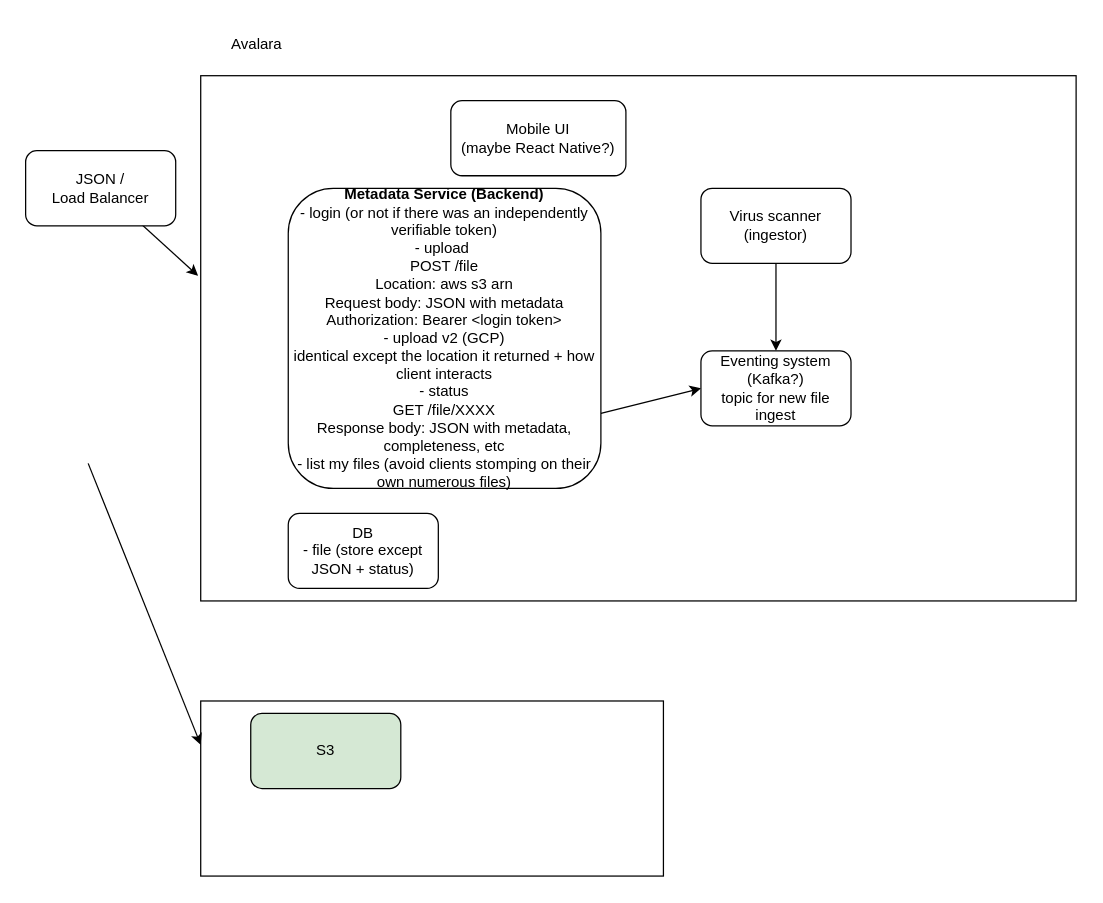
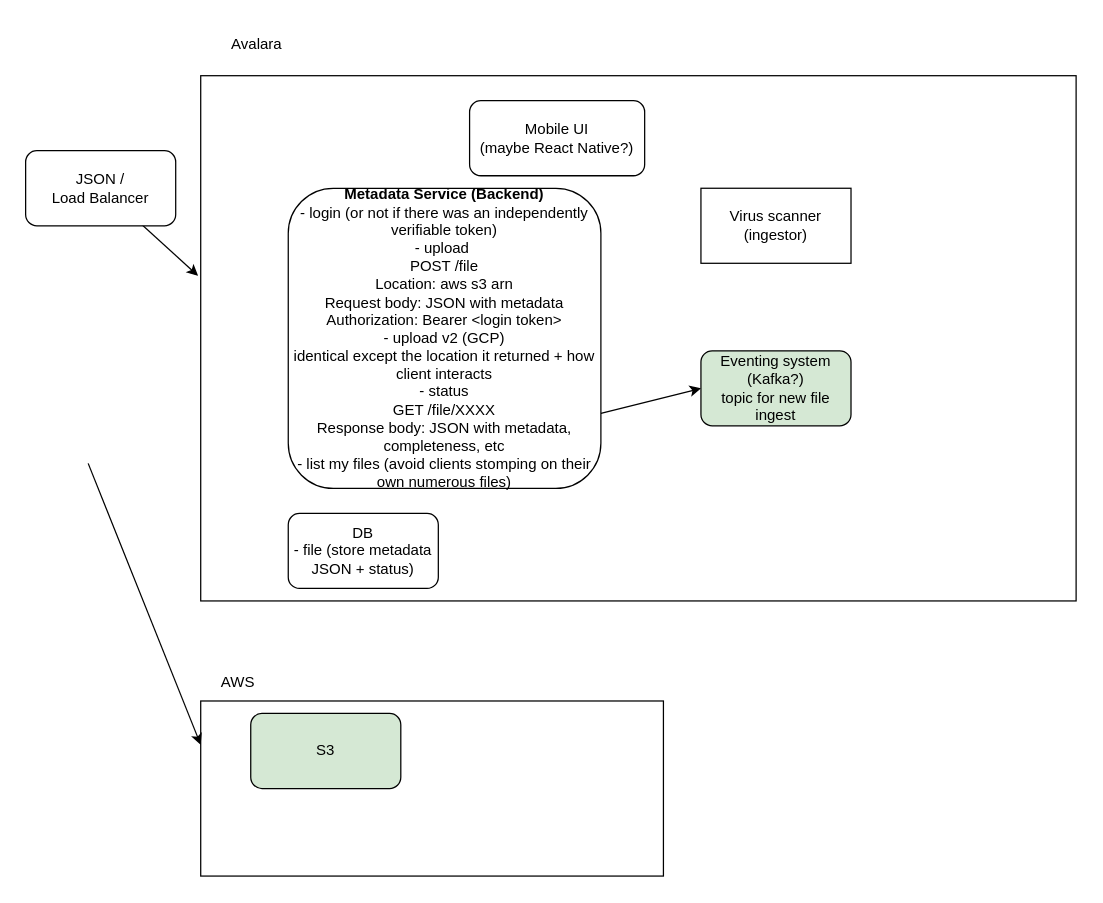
(538, 138) -> (557, 138)
(776, 226) -> (776, 226)
(776, 302) -> none
(776, 388) -> (776, 388)
(363, 551) -> (363, 551)
none -> (238, 682)
